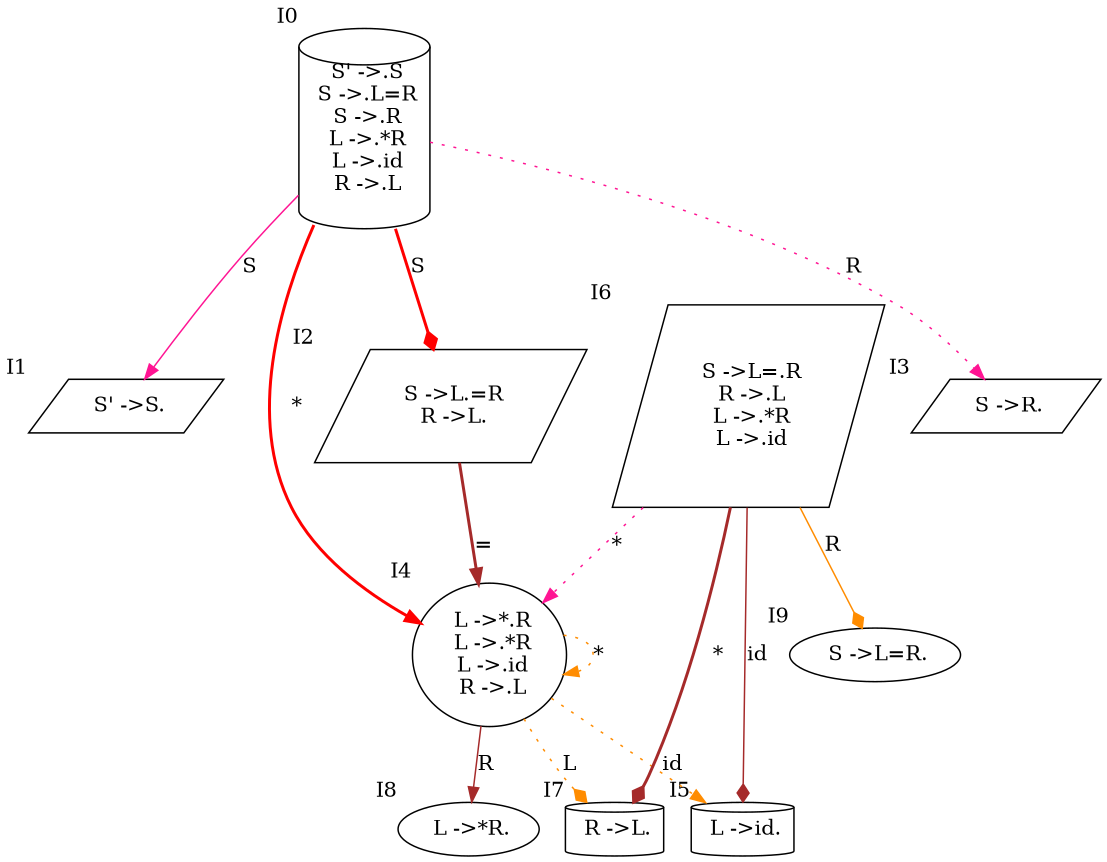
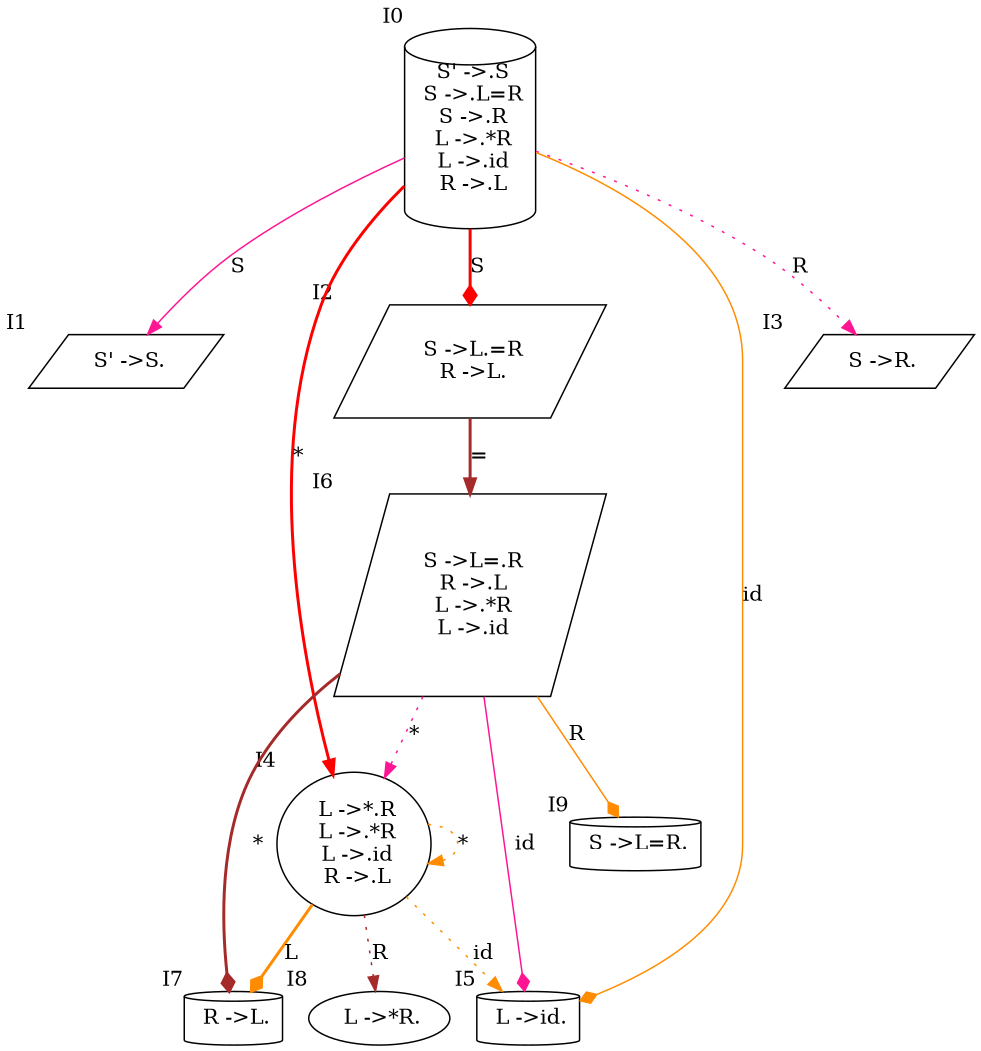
(468, 516) -> (470, 448)
none -> (743, 558)
(745, 646) -> (503, 835)
(875, 655) -> (635, 844)
(547, 755) -> (287, 940)
(477, 757) -> (369, 946)
